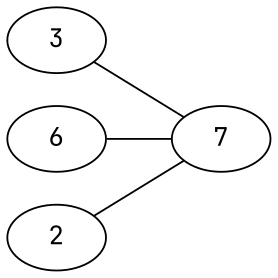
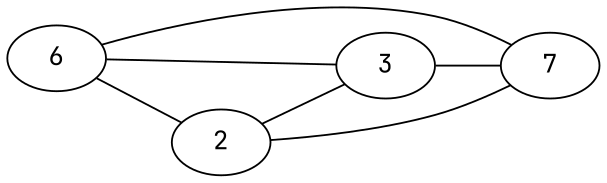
none -> (221, 62)
none -> (139, 100)
none -> (303, 104)
